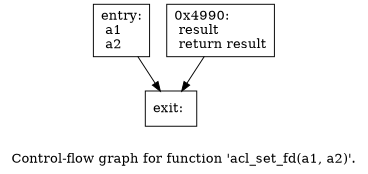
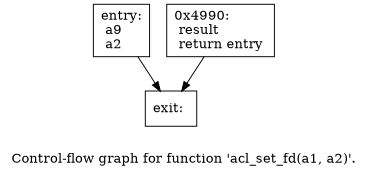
(111, 30) -> (111, 30)
(221, 44) -> (219, 44)
